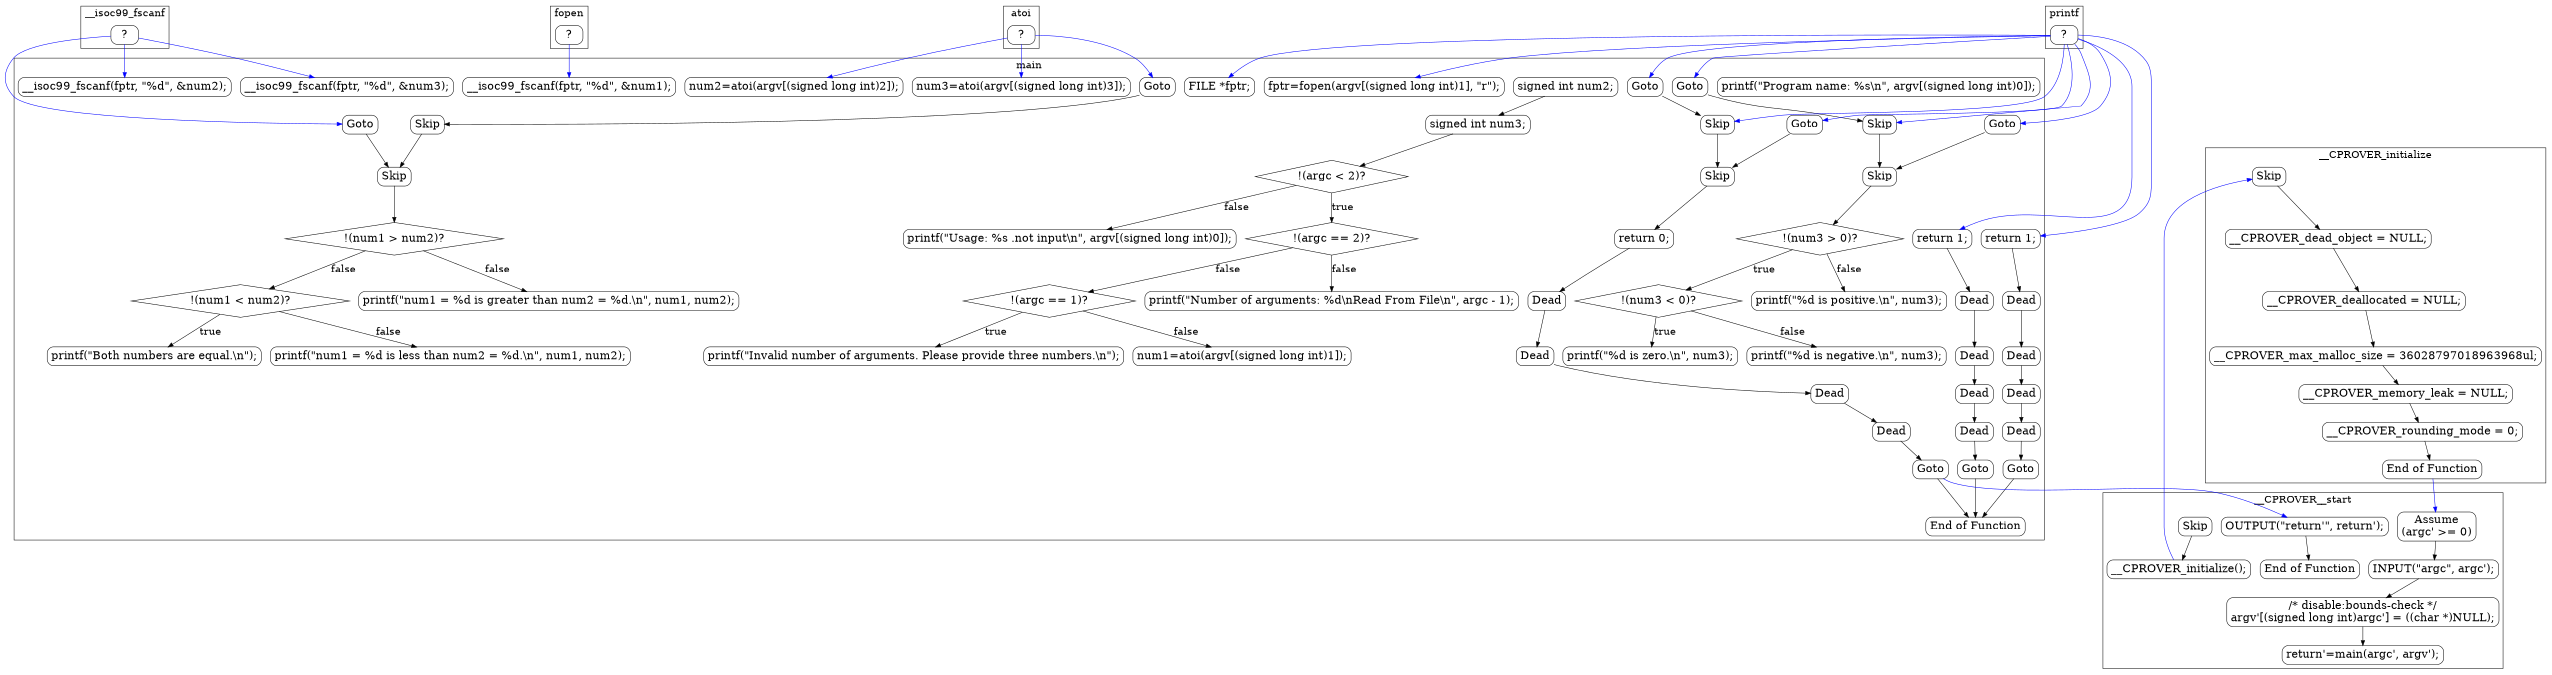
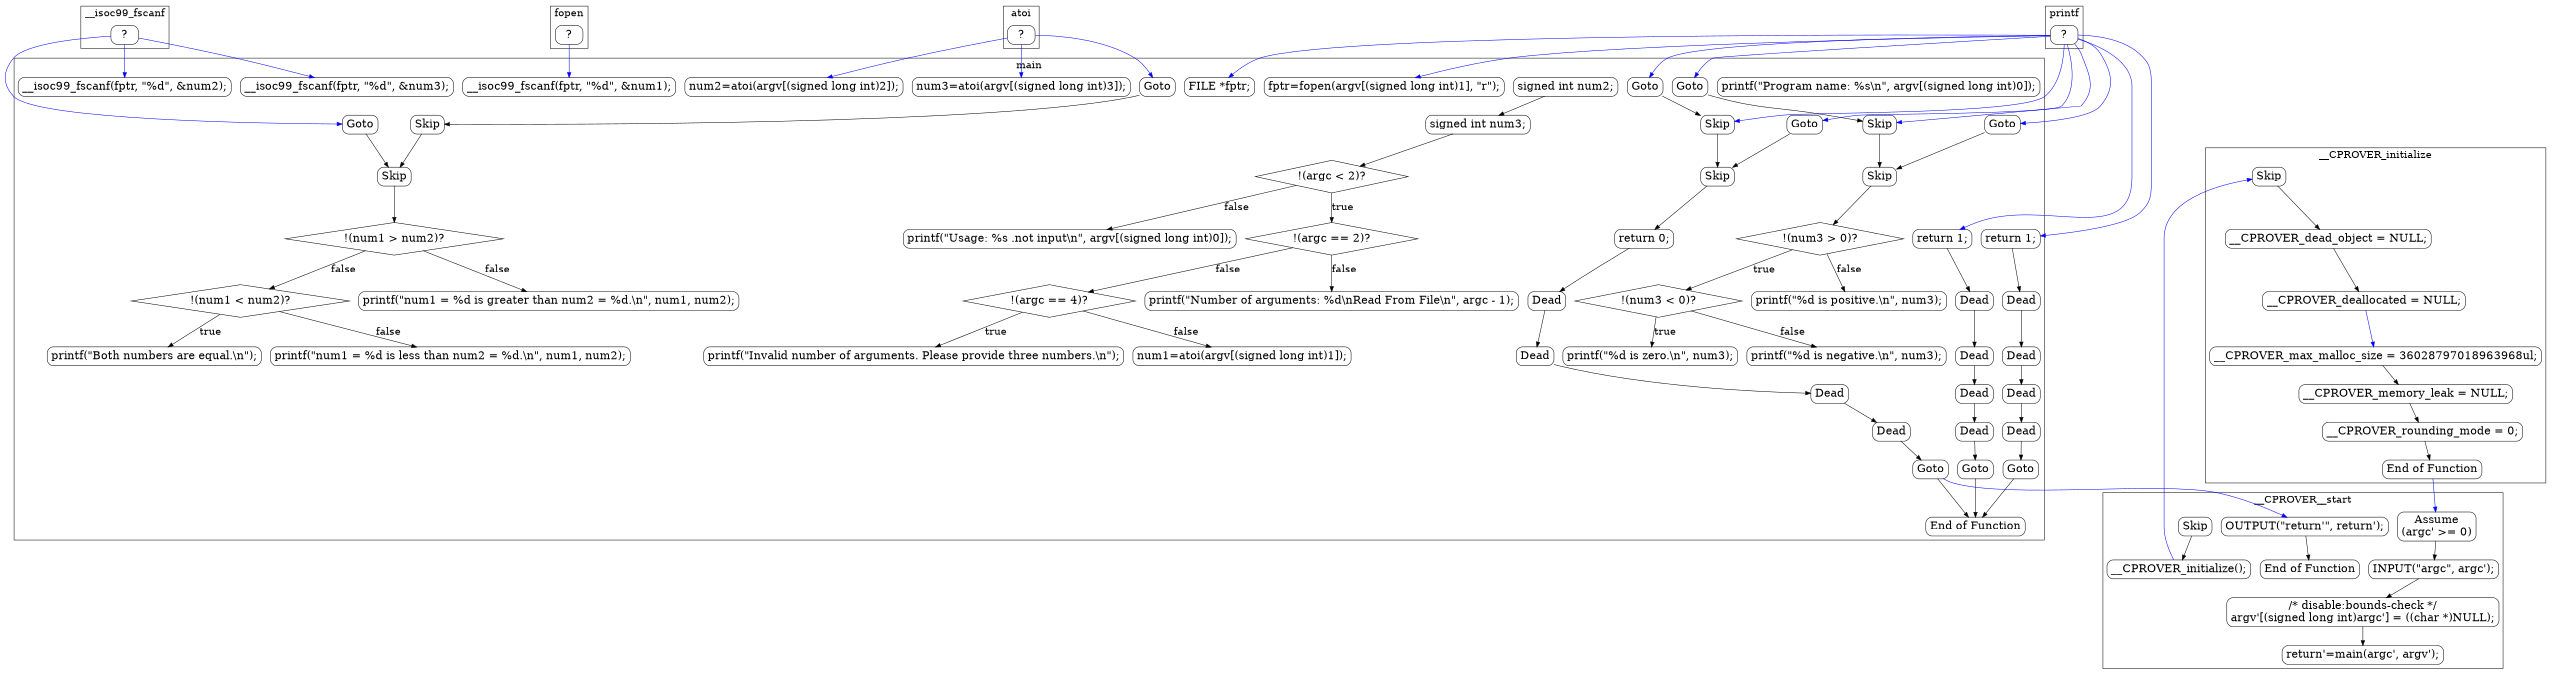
(1049, 301) -> (1049, 301)
(2369, 326) -> (2369, 326)
